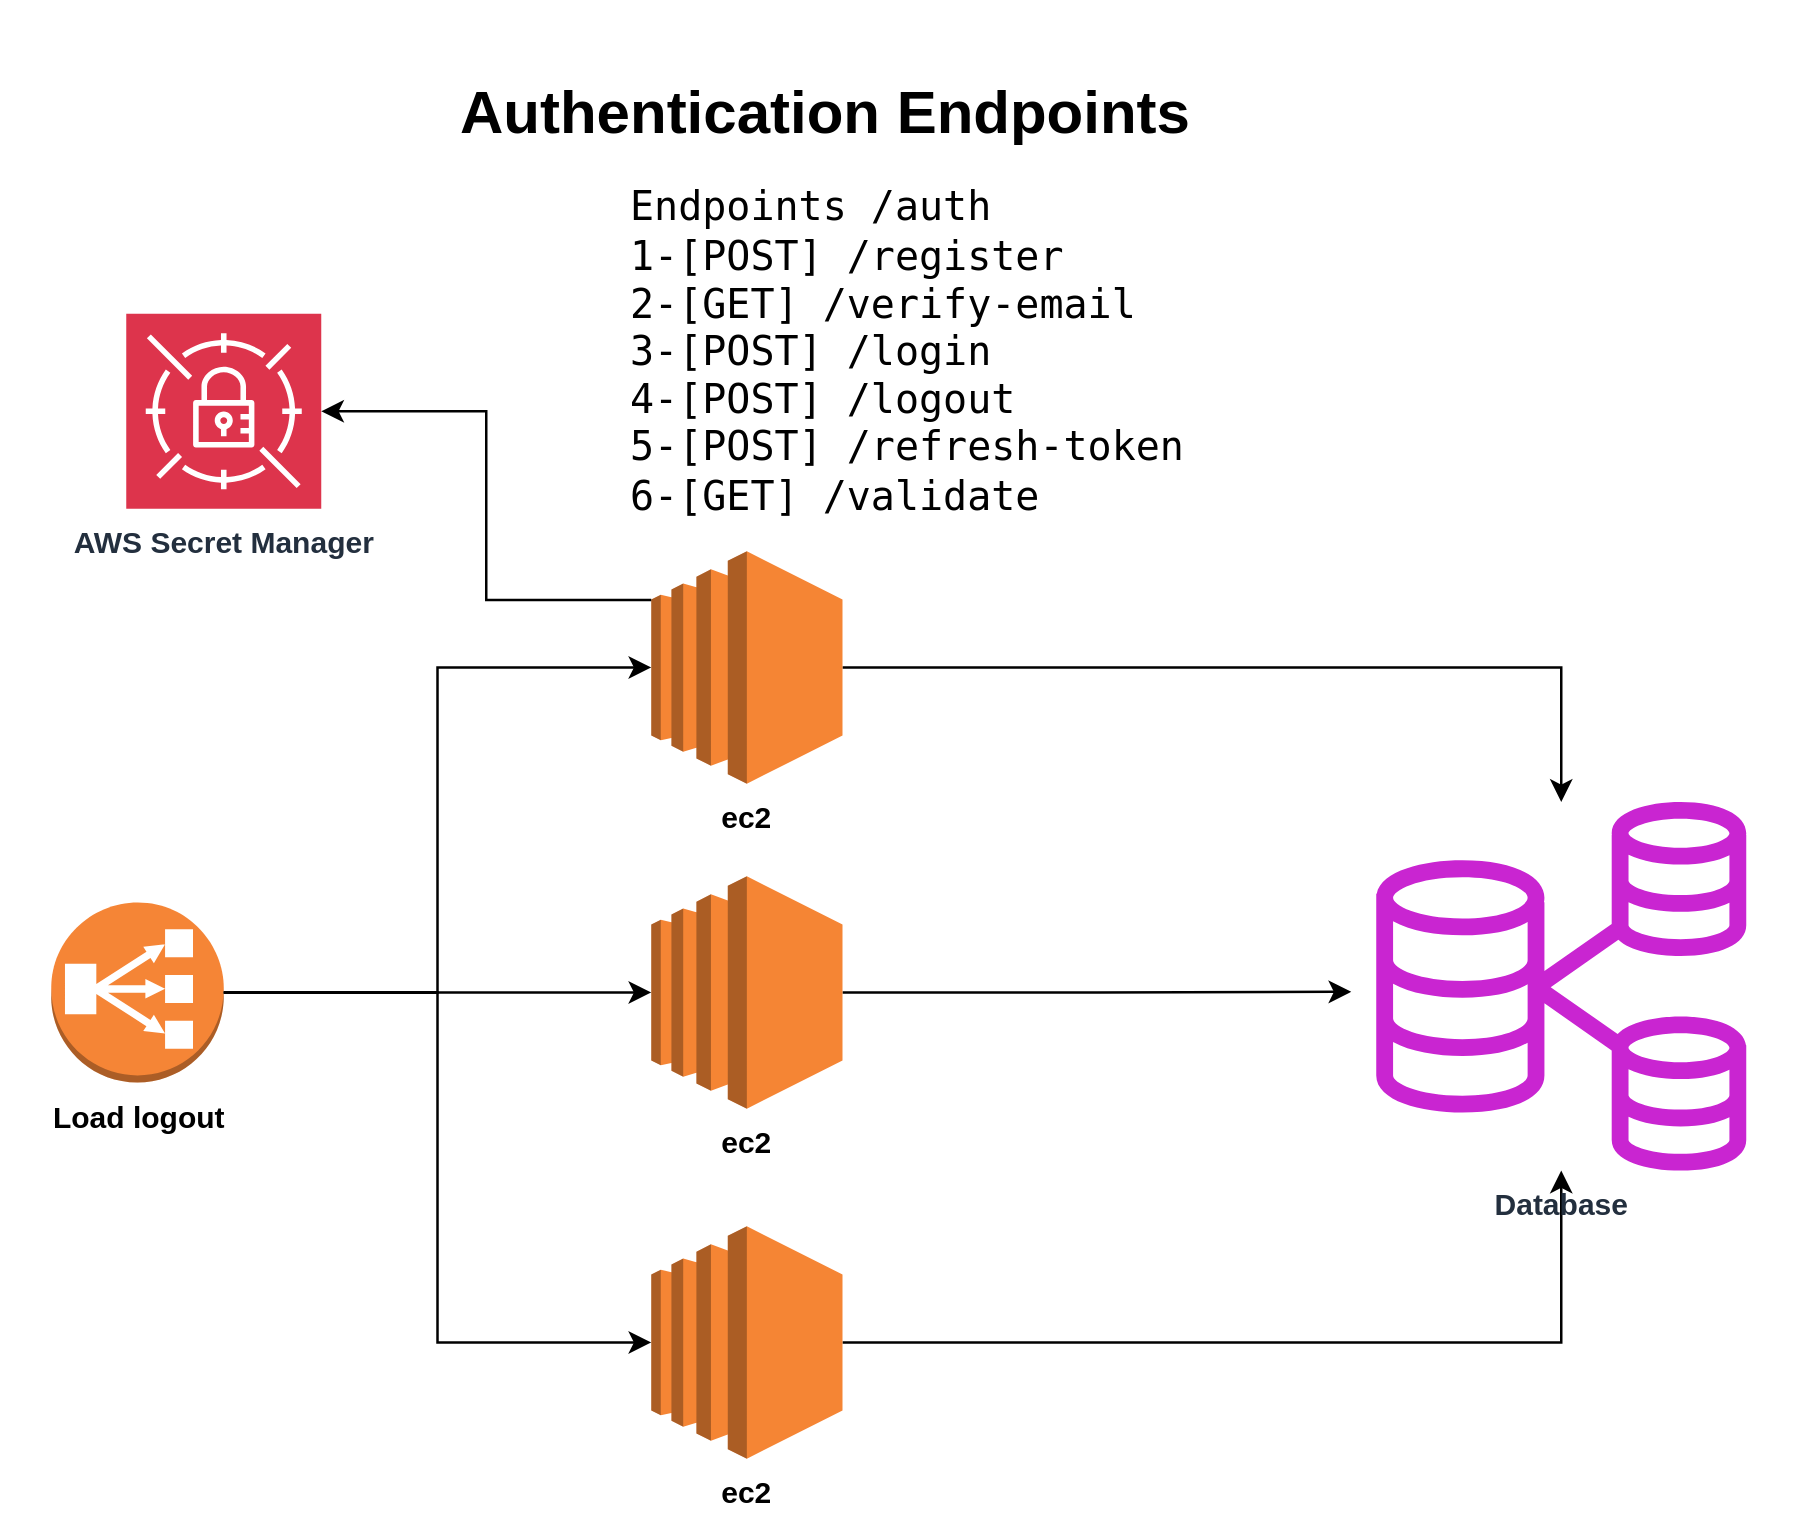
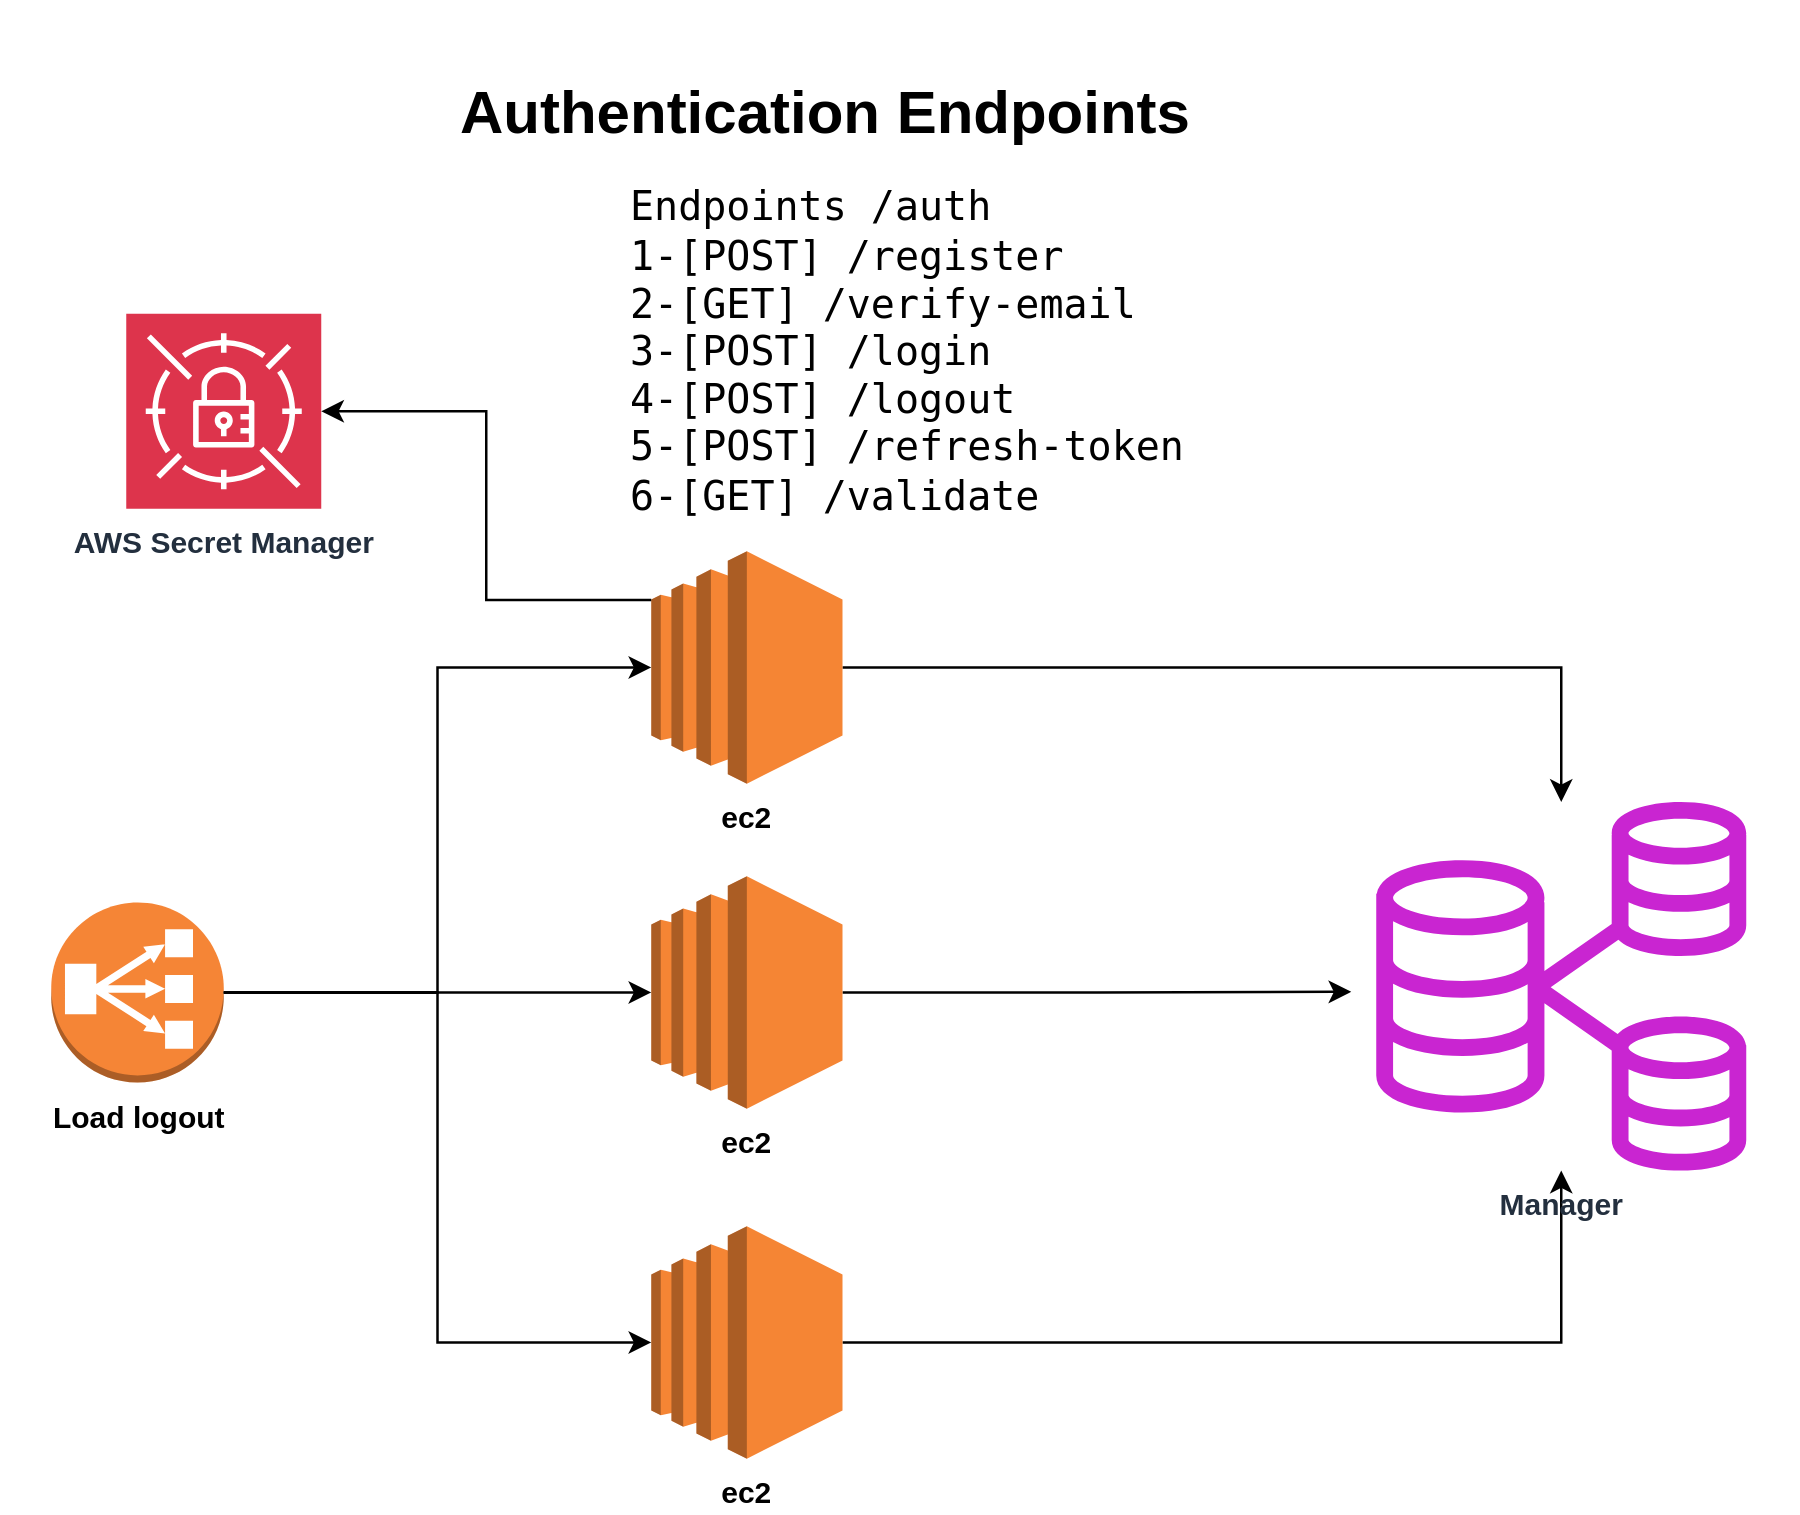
(1563, 1207) -> (1563, 1207)
